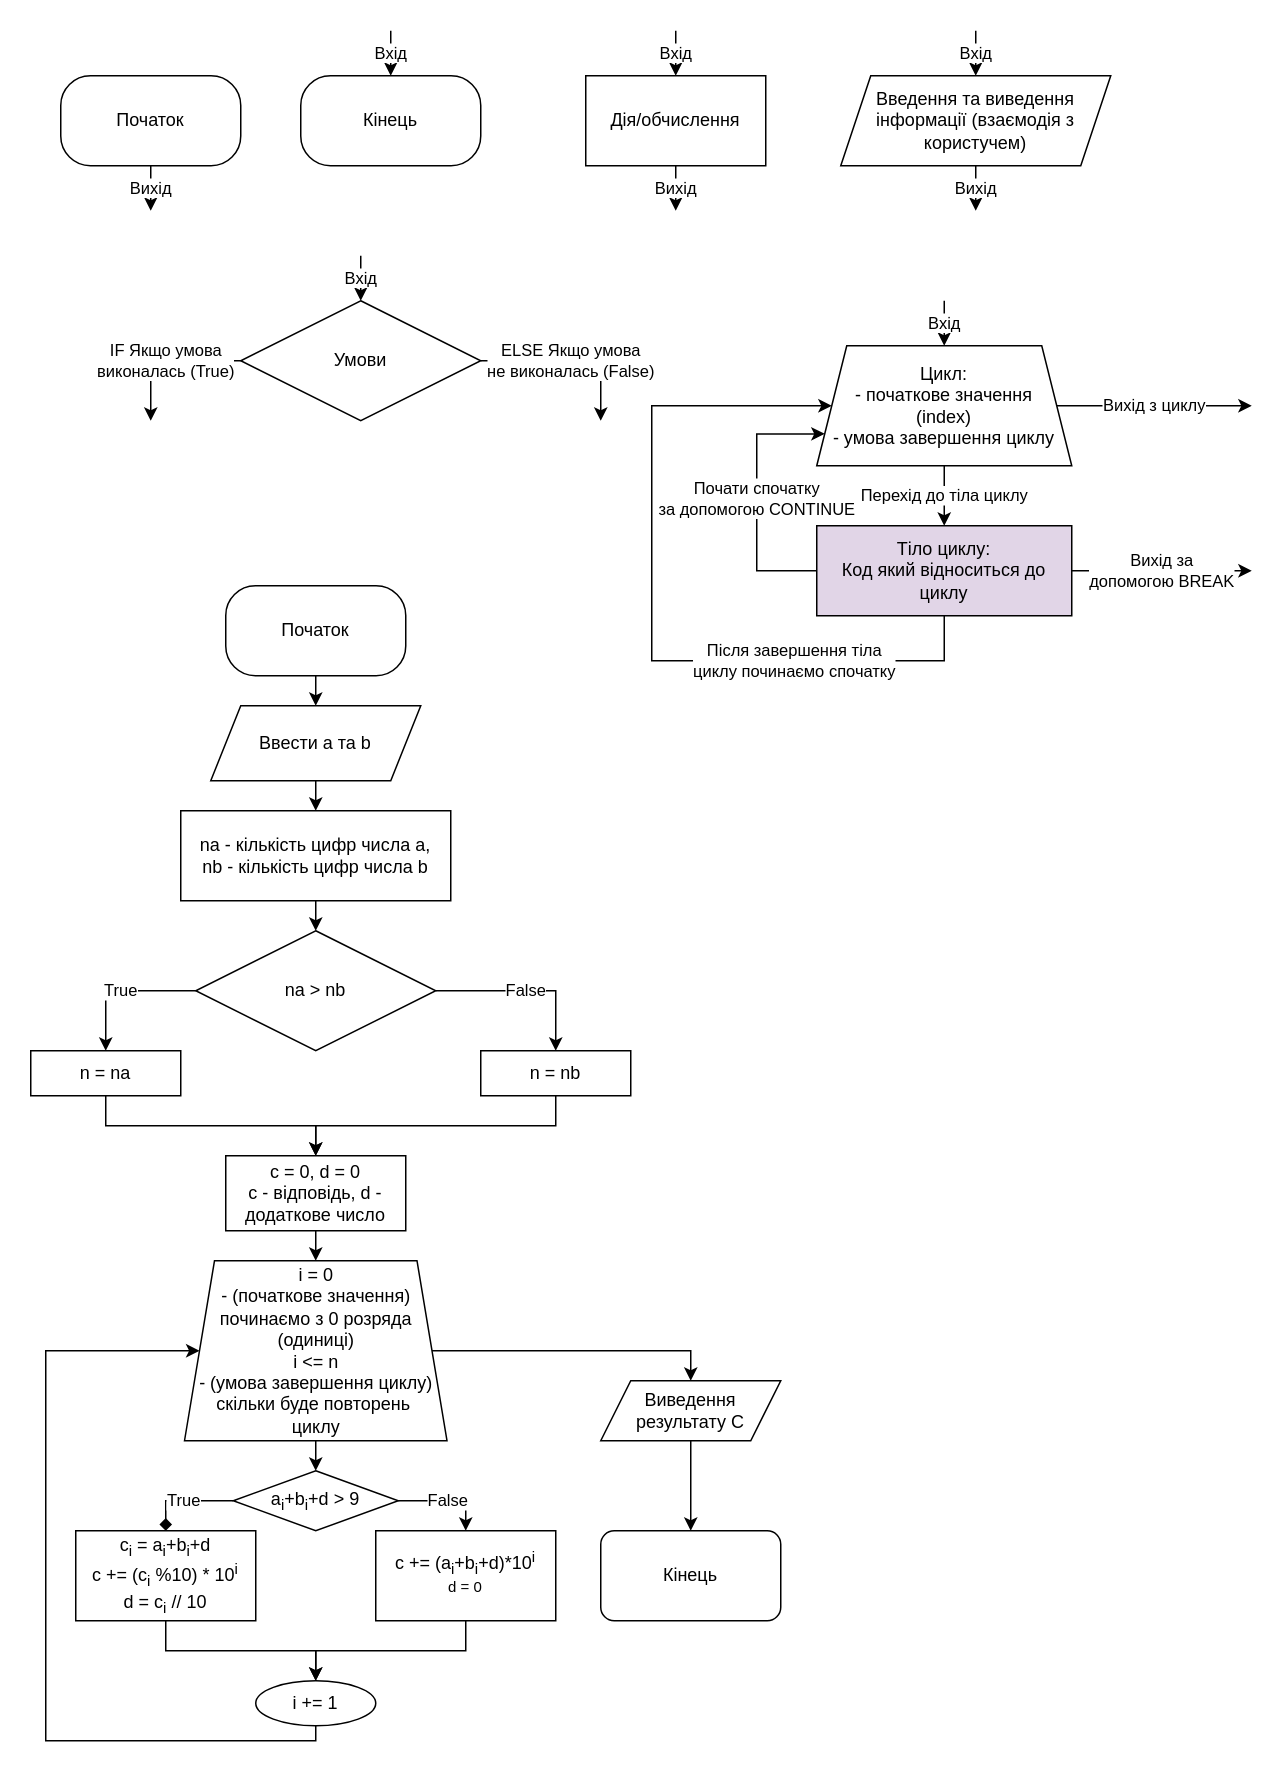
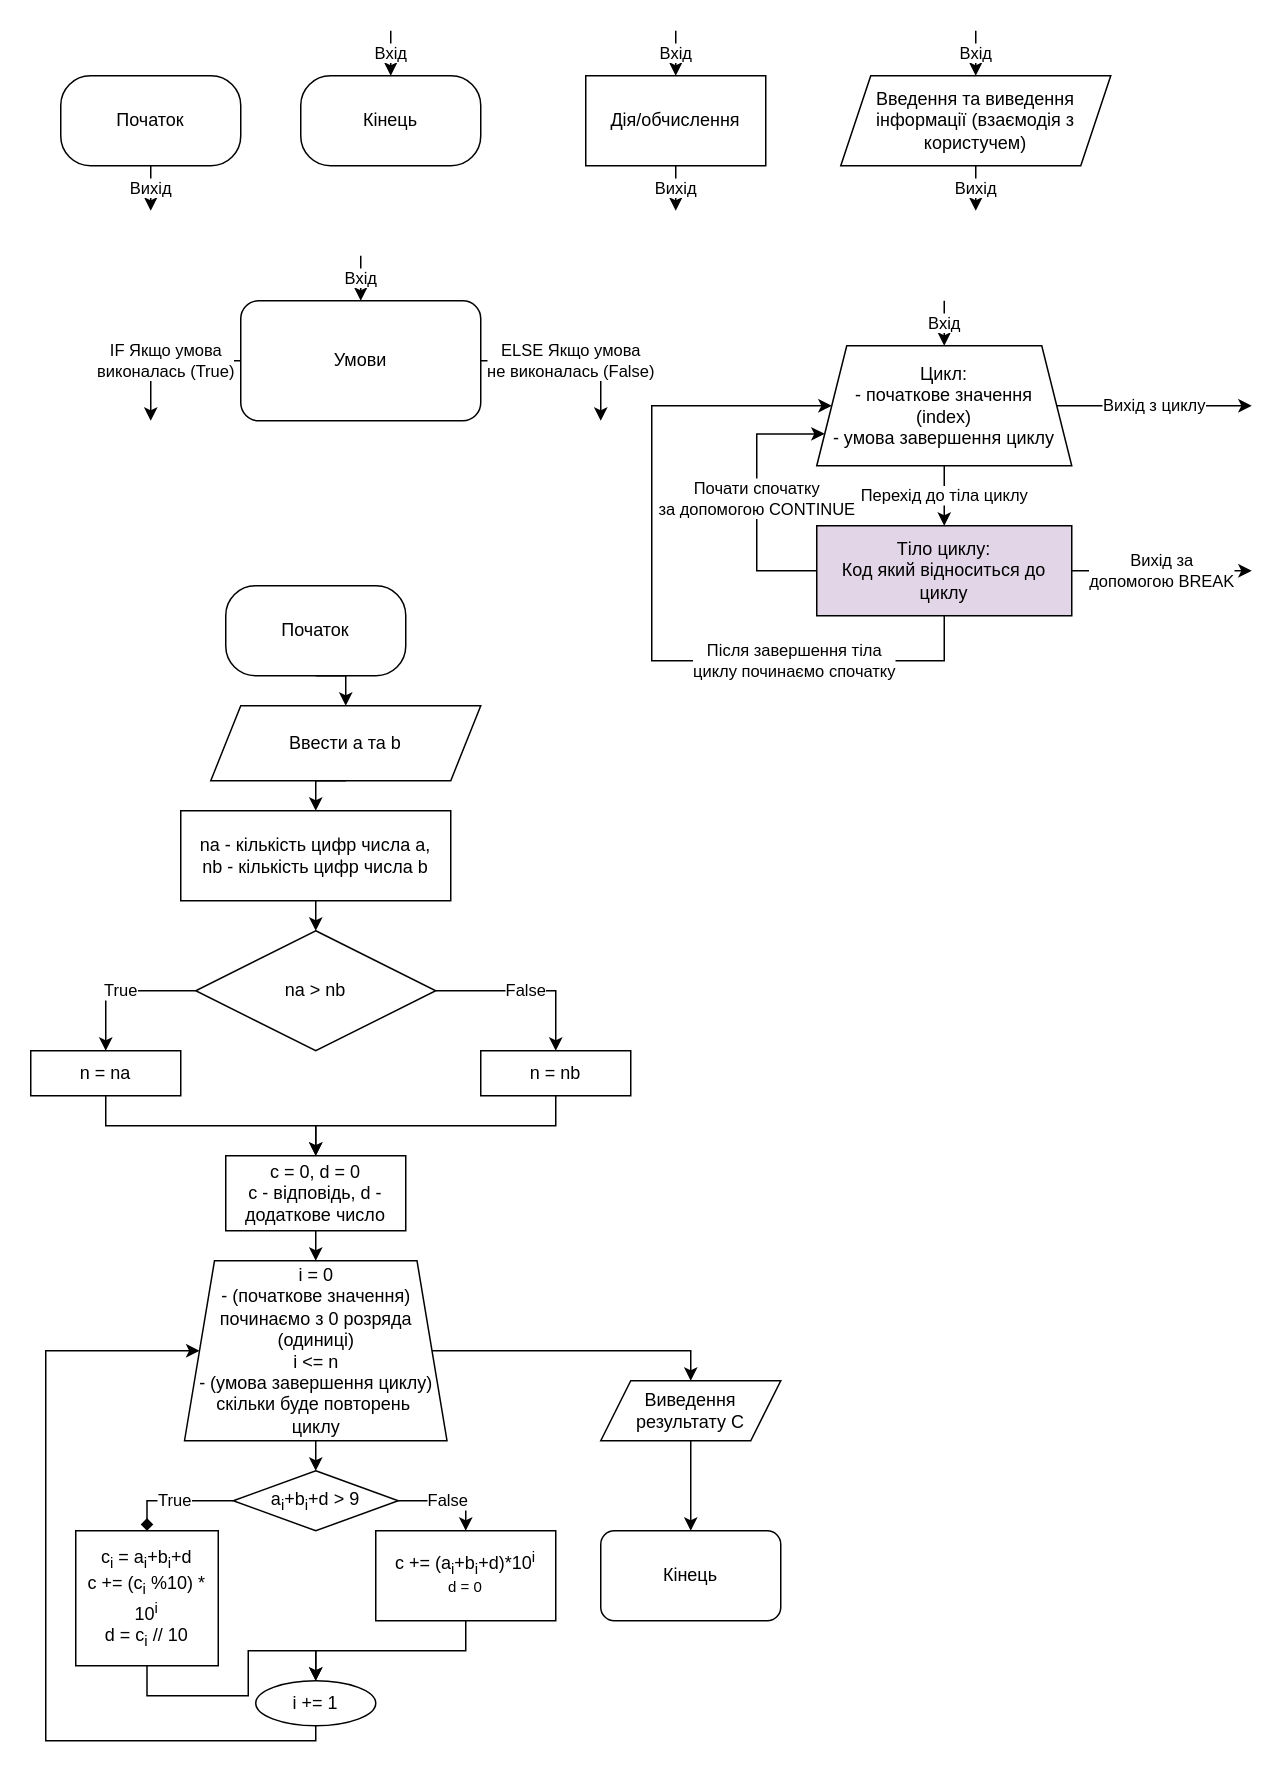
(361, 361) -> (361, 361)
(316, 743) -> (346, 743)
(166, 1576) -> (147, 1598)
